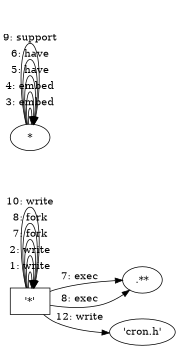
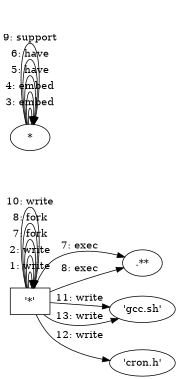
none -> (142, 309)
